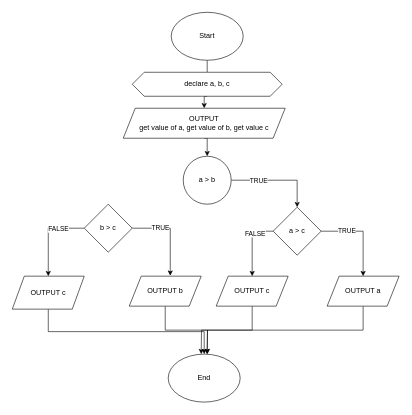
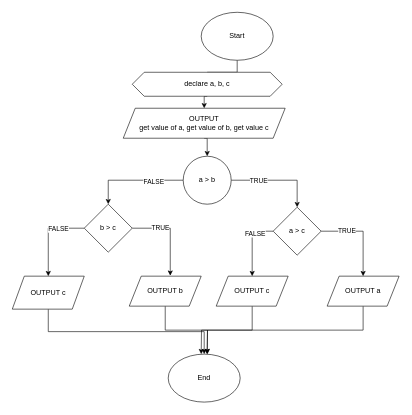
(207, 36) -> (237, 36)
none -> (153, 180)
